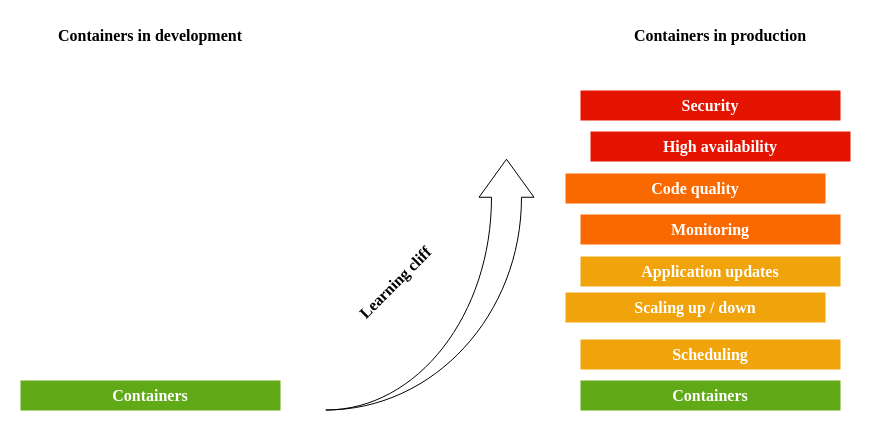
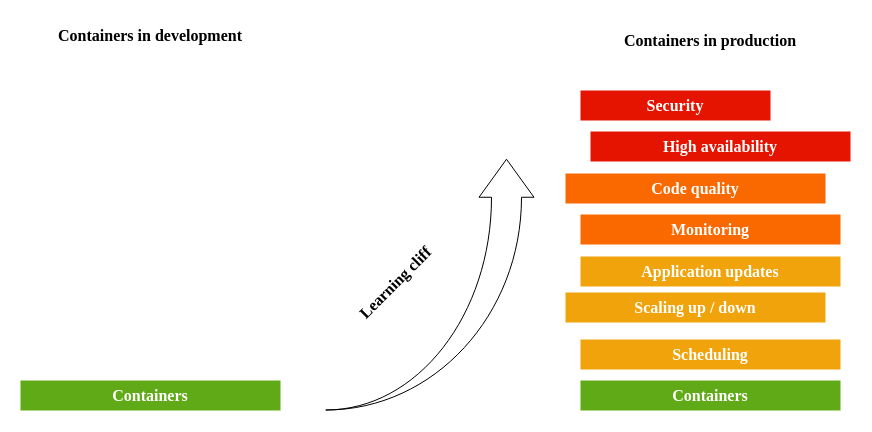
(721, 36) -> (711, 41)
(711, 106) -> (676, 106)
